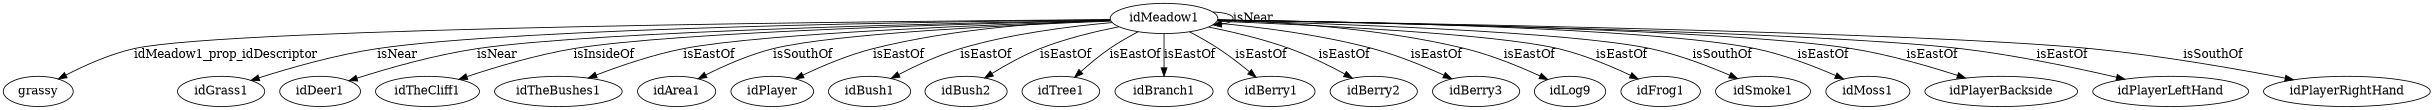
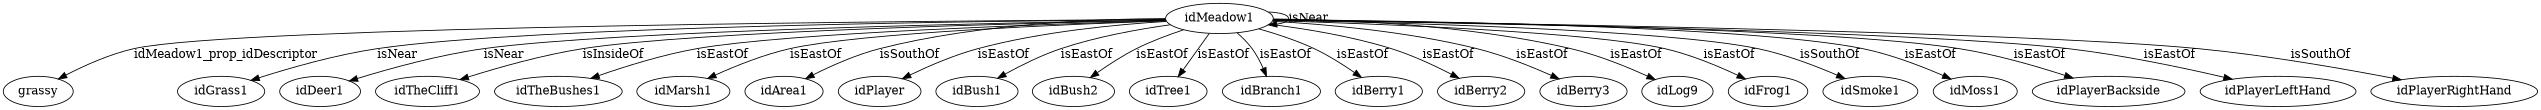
none -> (683, 91)
